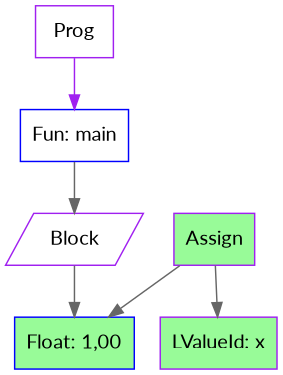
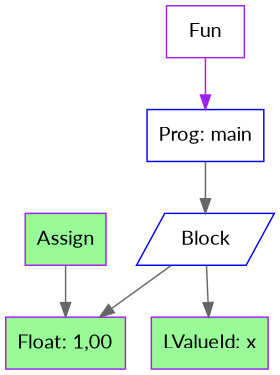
(74, 32) -> (205, 32)
(74, 136) -> (205, 136)
(74, 239) -> (205, 239)
(216, 284) -> (207, 284)
(74, 343) -> (66, 343)
